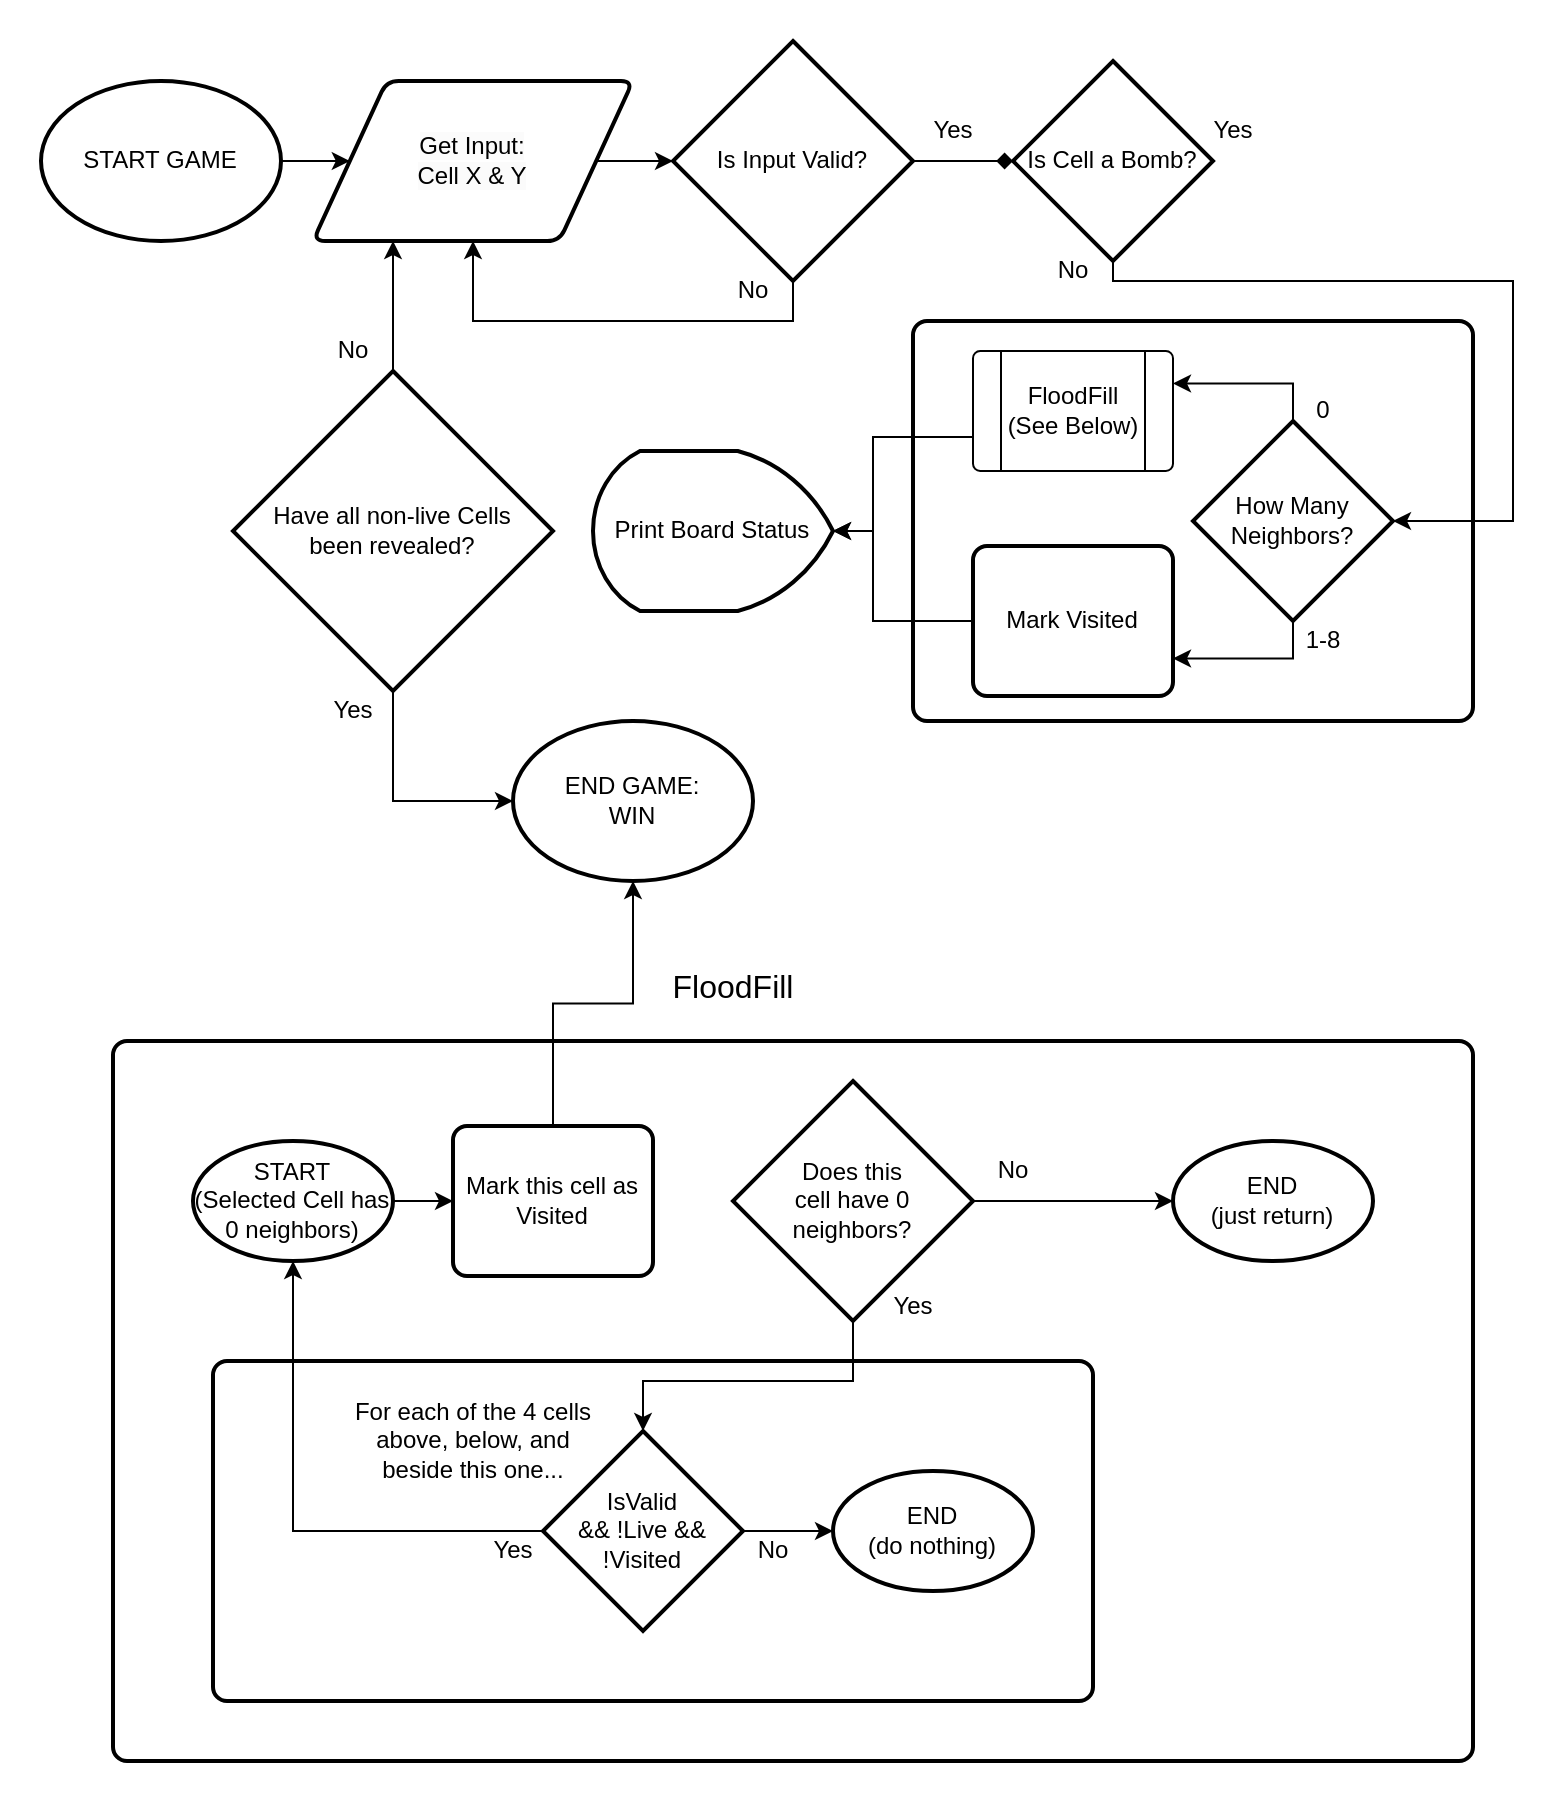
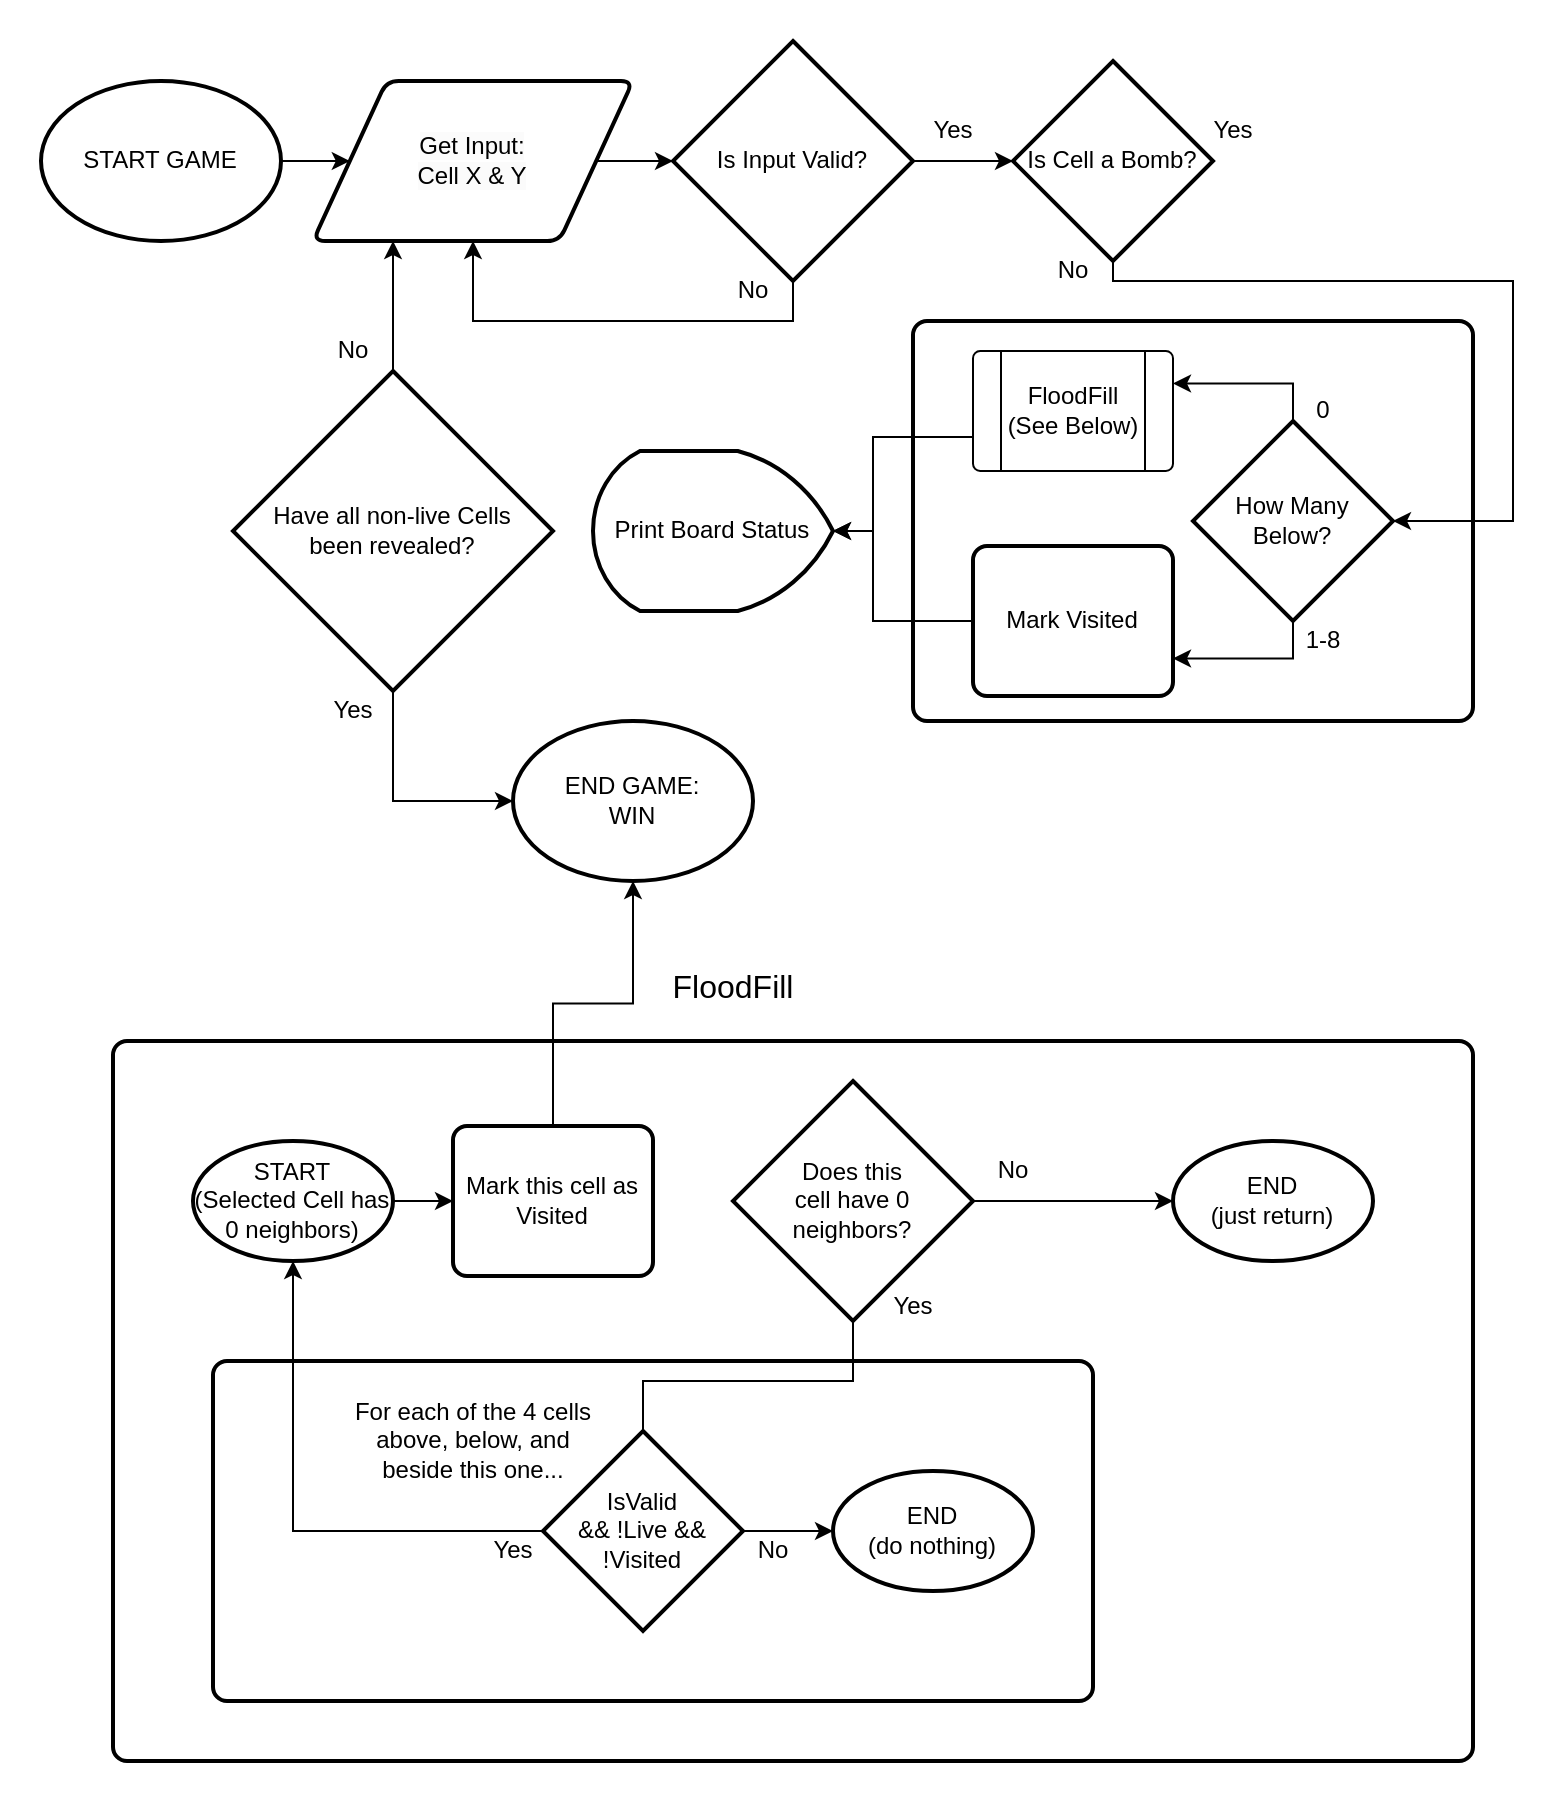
(996, 161) -> (997, 161)
(1293, 521) -> (1293, 521)
(643, 1416) -> (643, 1421)
